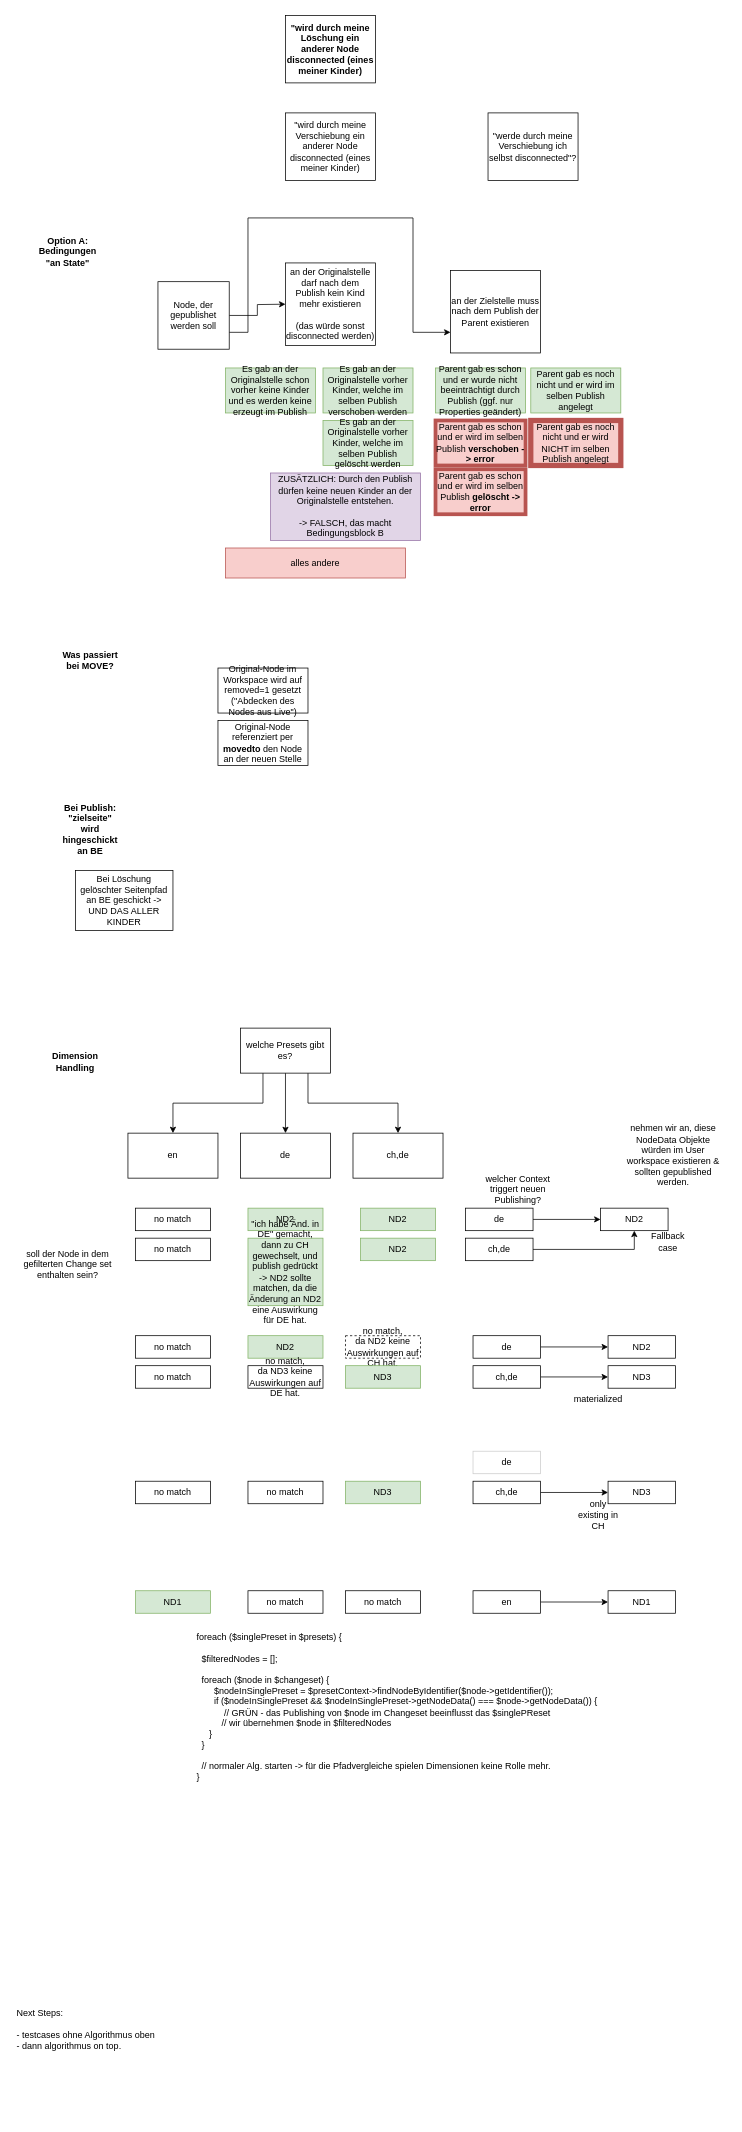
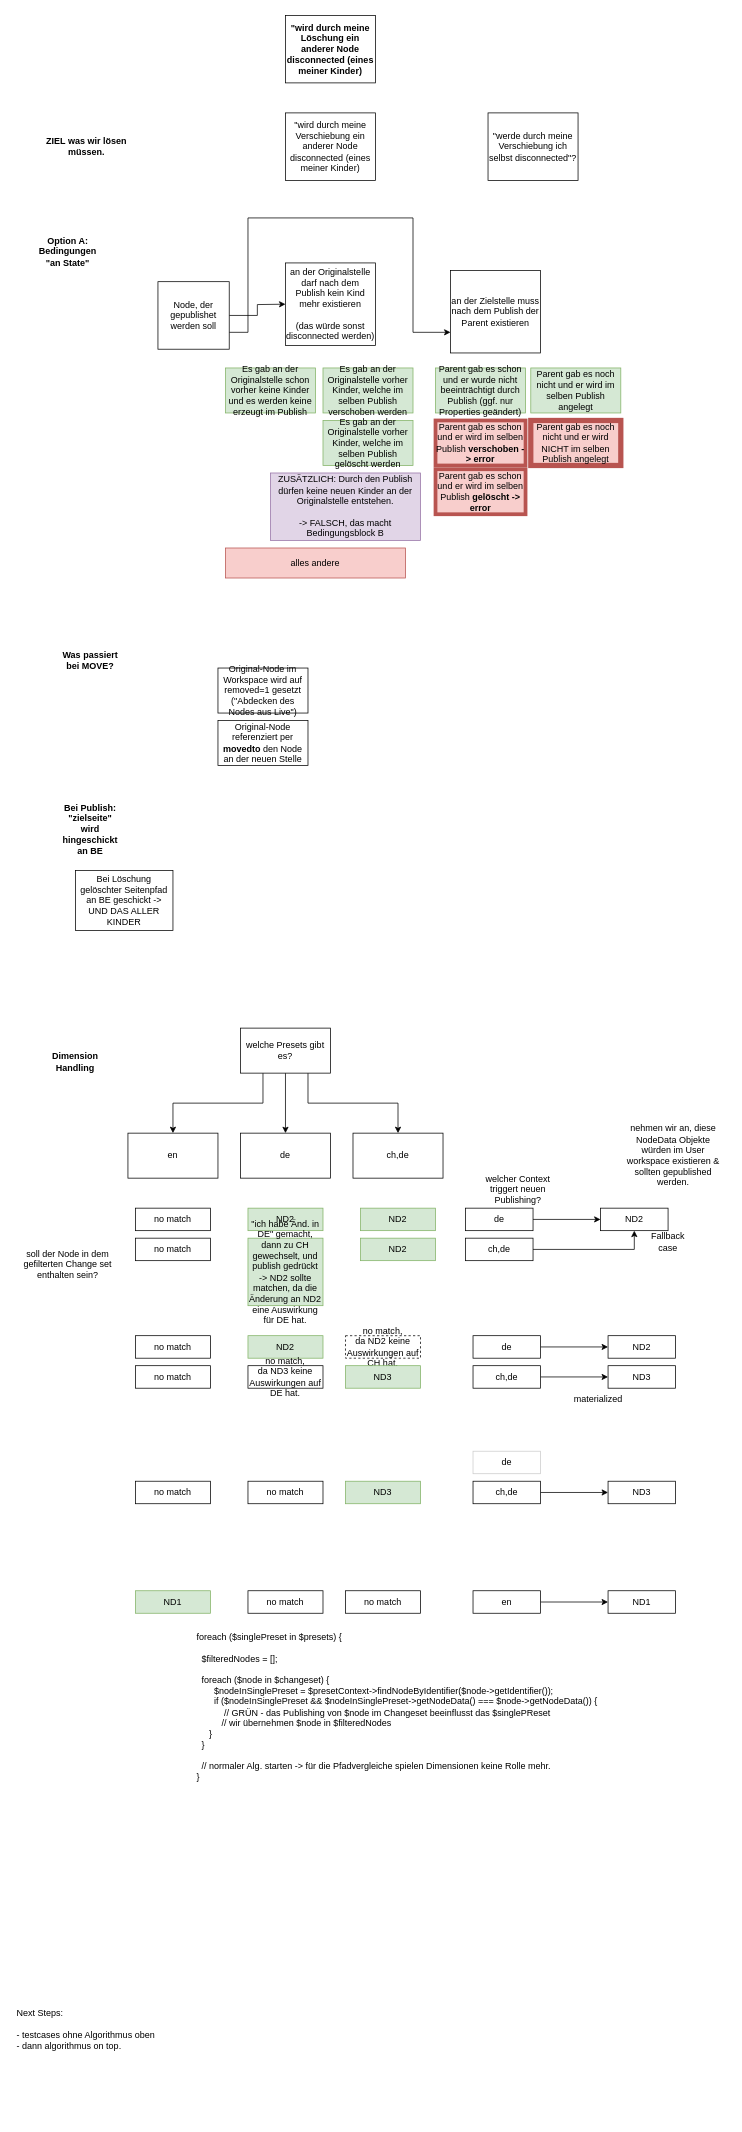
none -> (87, 147)
(598, 1515) -> none
